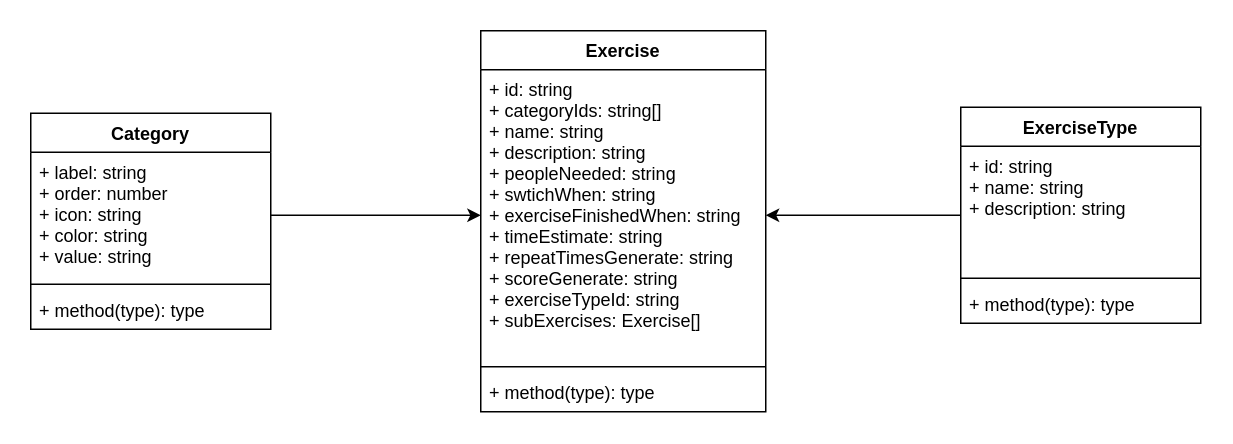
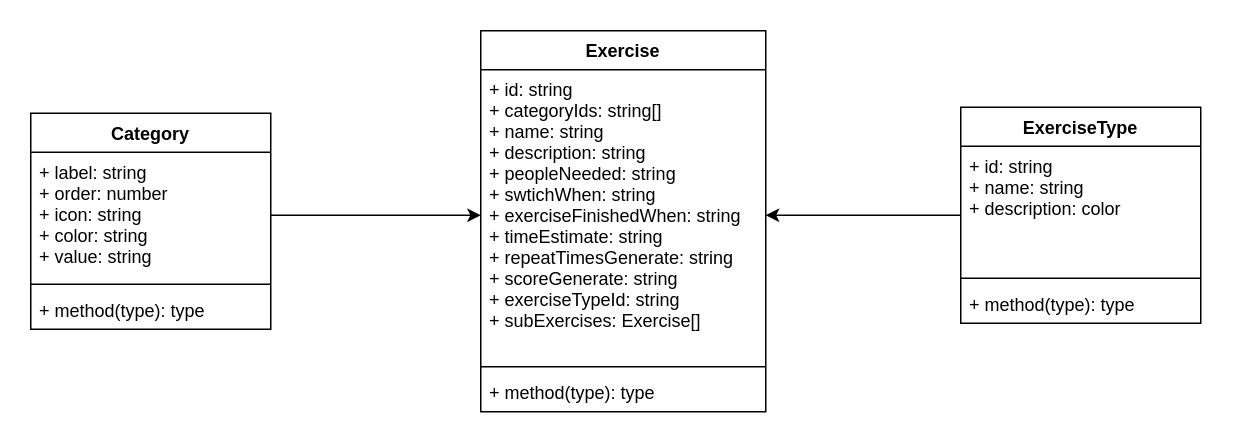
(1018, 167) -> (1018, 167)
